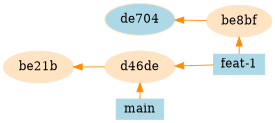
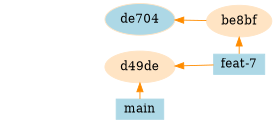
(239, 64) -> (239, 64)
(38, 67) -> none
(140, 67) -> (140, 67)
